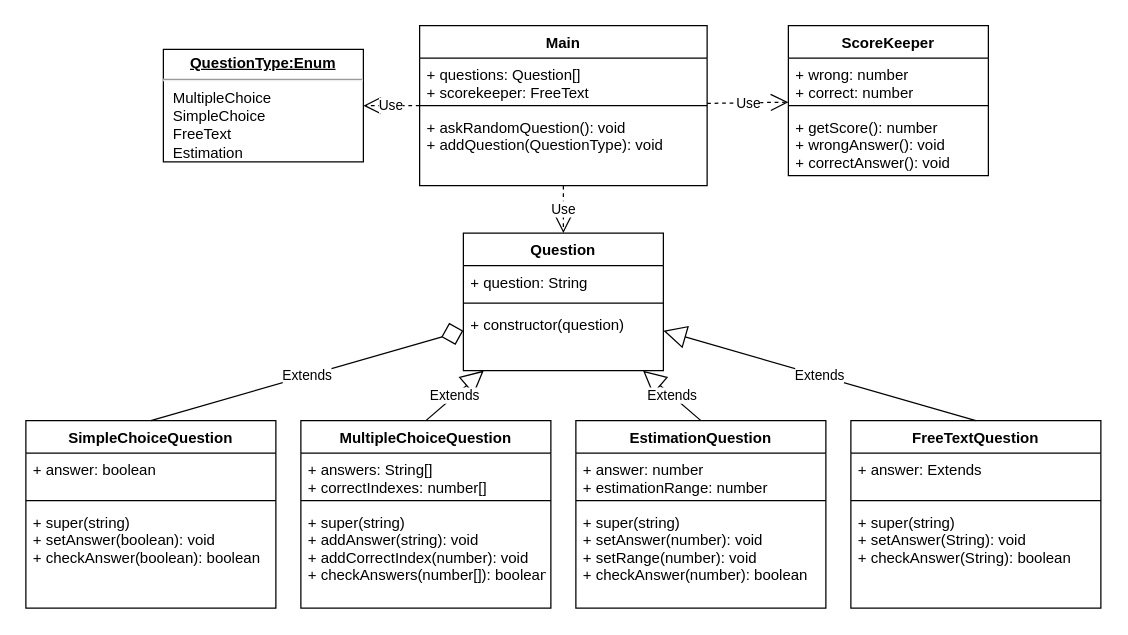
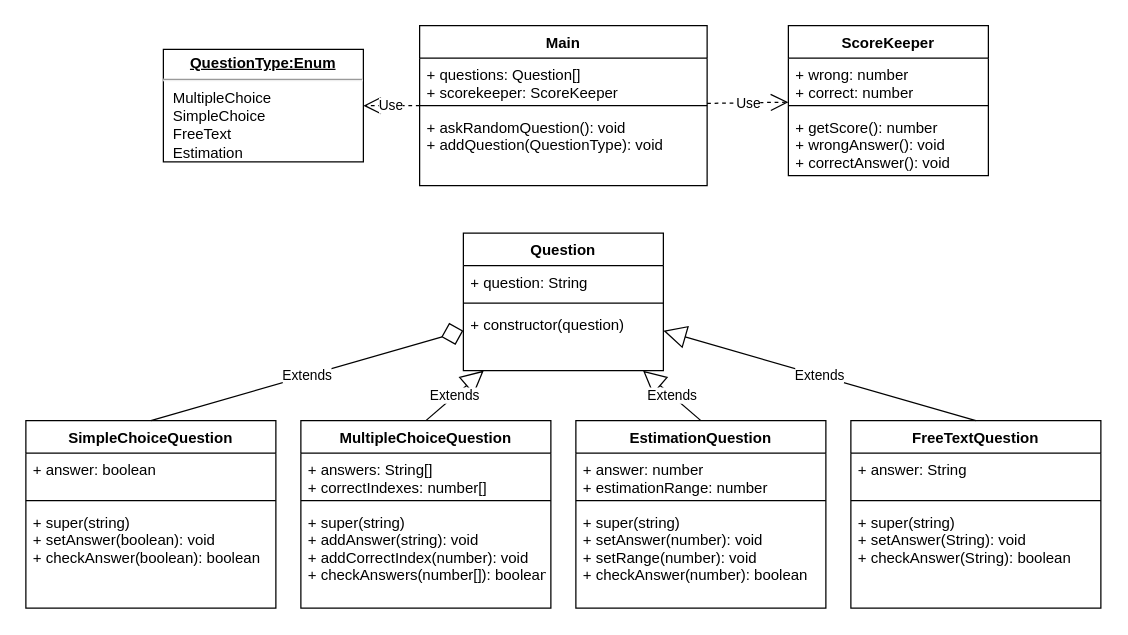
(513, 75) -> (513, 75)
(563, 209) -> none
(923, 470) -> (917, 470)
